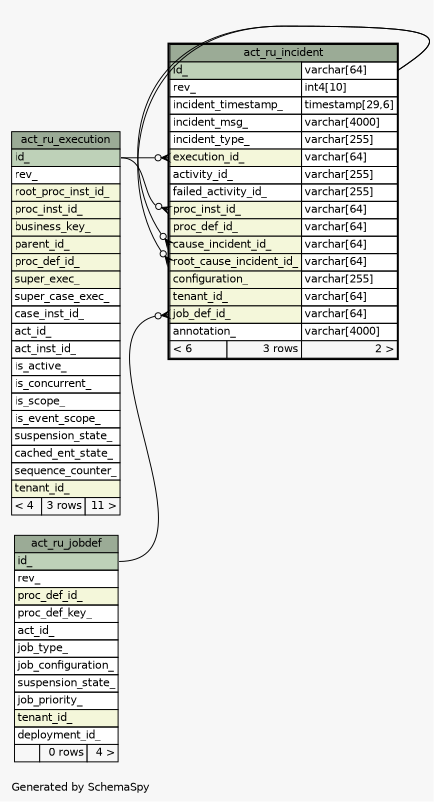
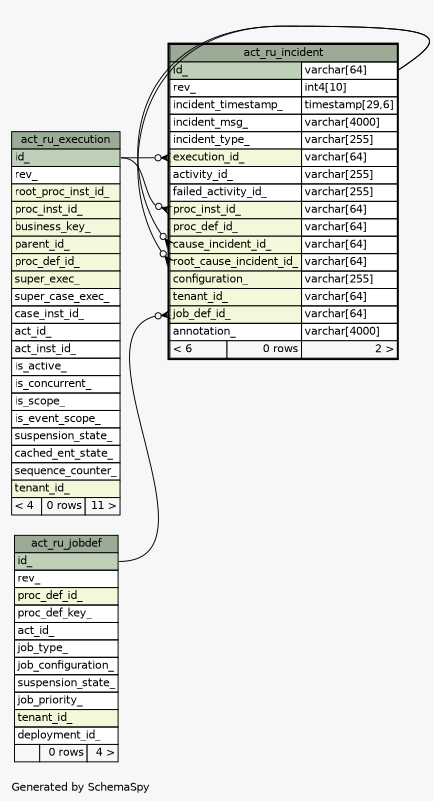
(281, 349) -> (281, 349)
(64, 506) -> (64, 506)
